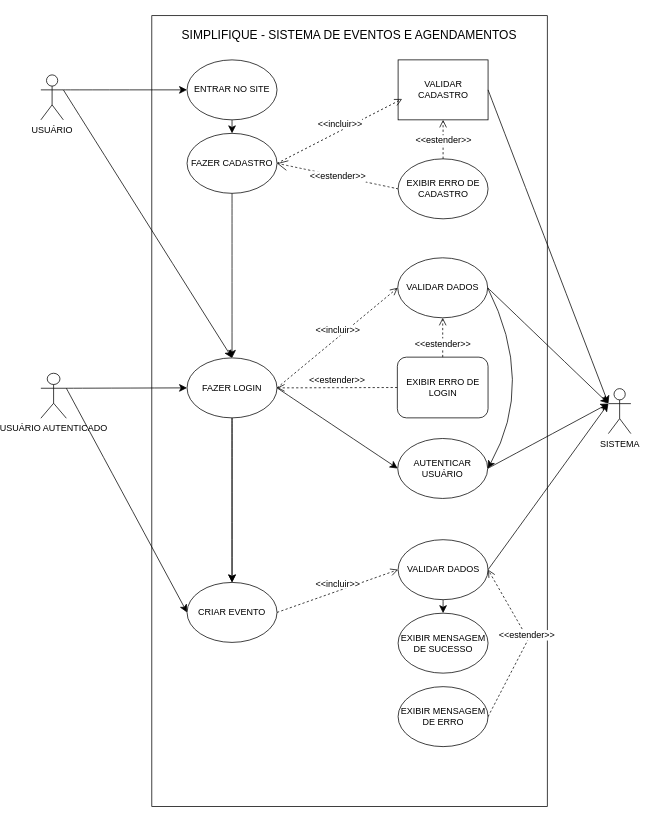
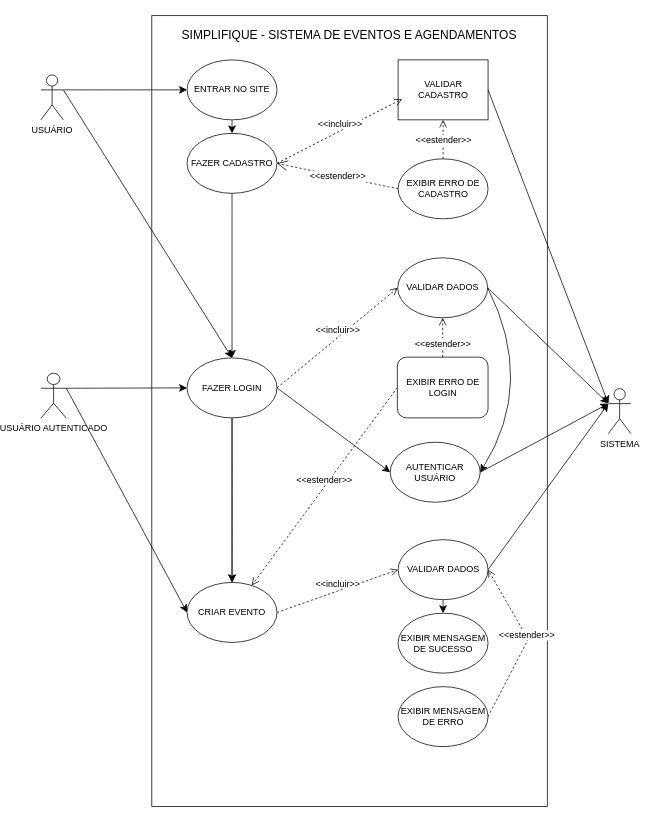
(339, 388) -> (325, 486)
(443, 468) -> (435, 472)
